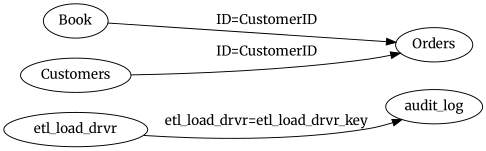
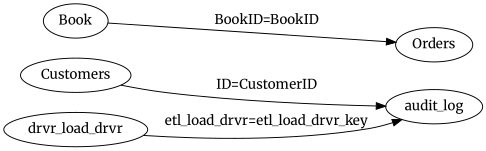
(267, 20) -> (267, 20)
(261, 70) -> (248, 100)
(76, 130) -> (76, 130)
